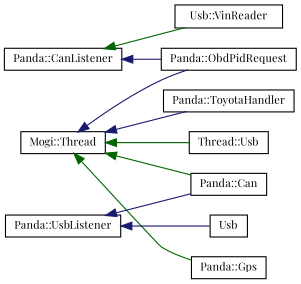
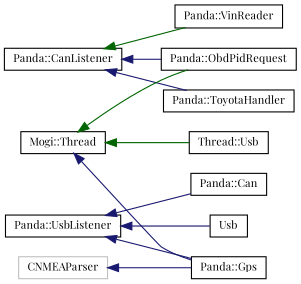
(229, 16) -> (229, 16)
(135, 94) -> (135, 94)
(152, 120) -> (146, 80)
(154, 165) -> none
(132, 216) -> (132, 216)
none -> (154, 249)
none -> (63, 268)
